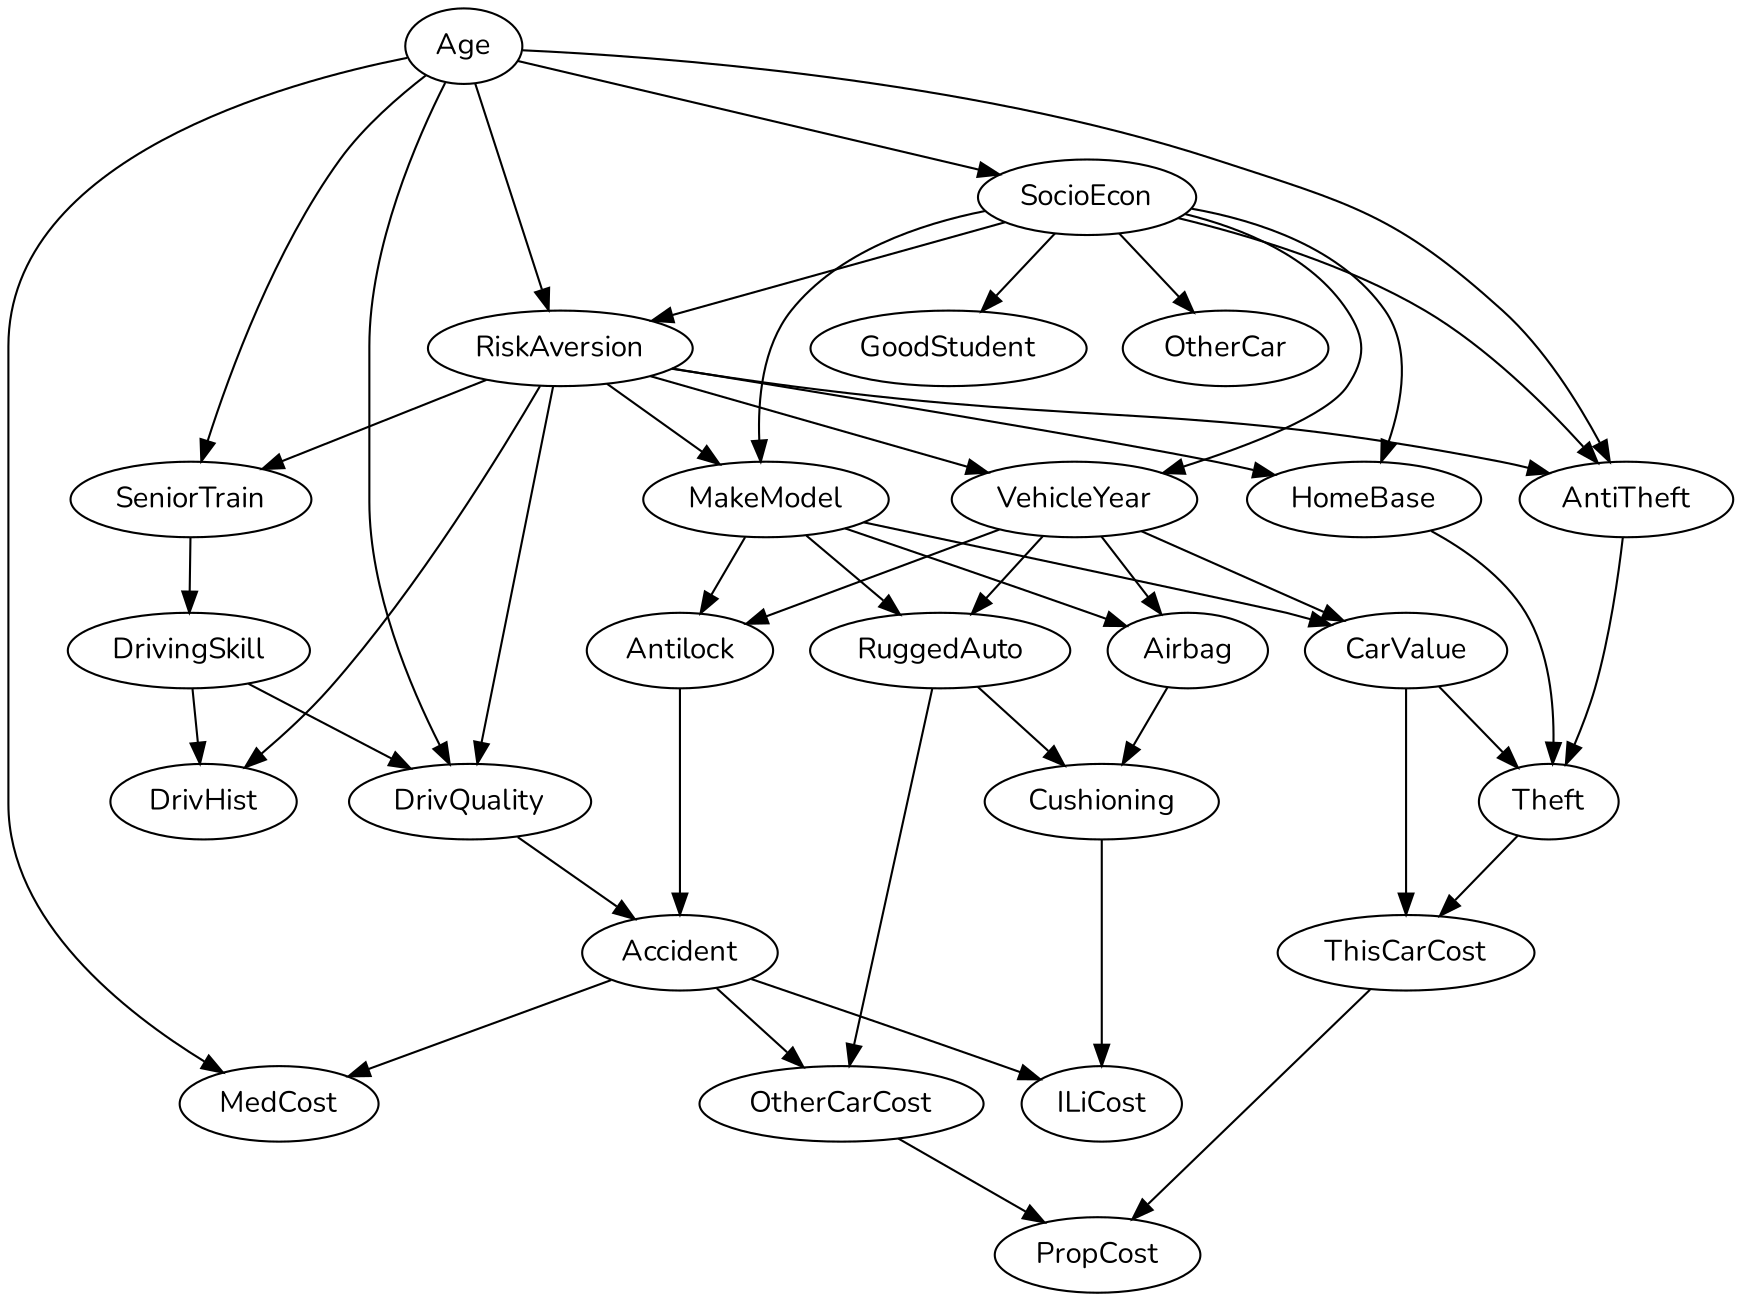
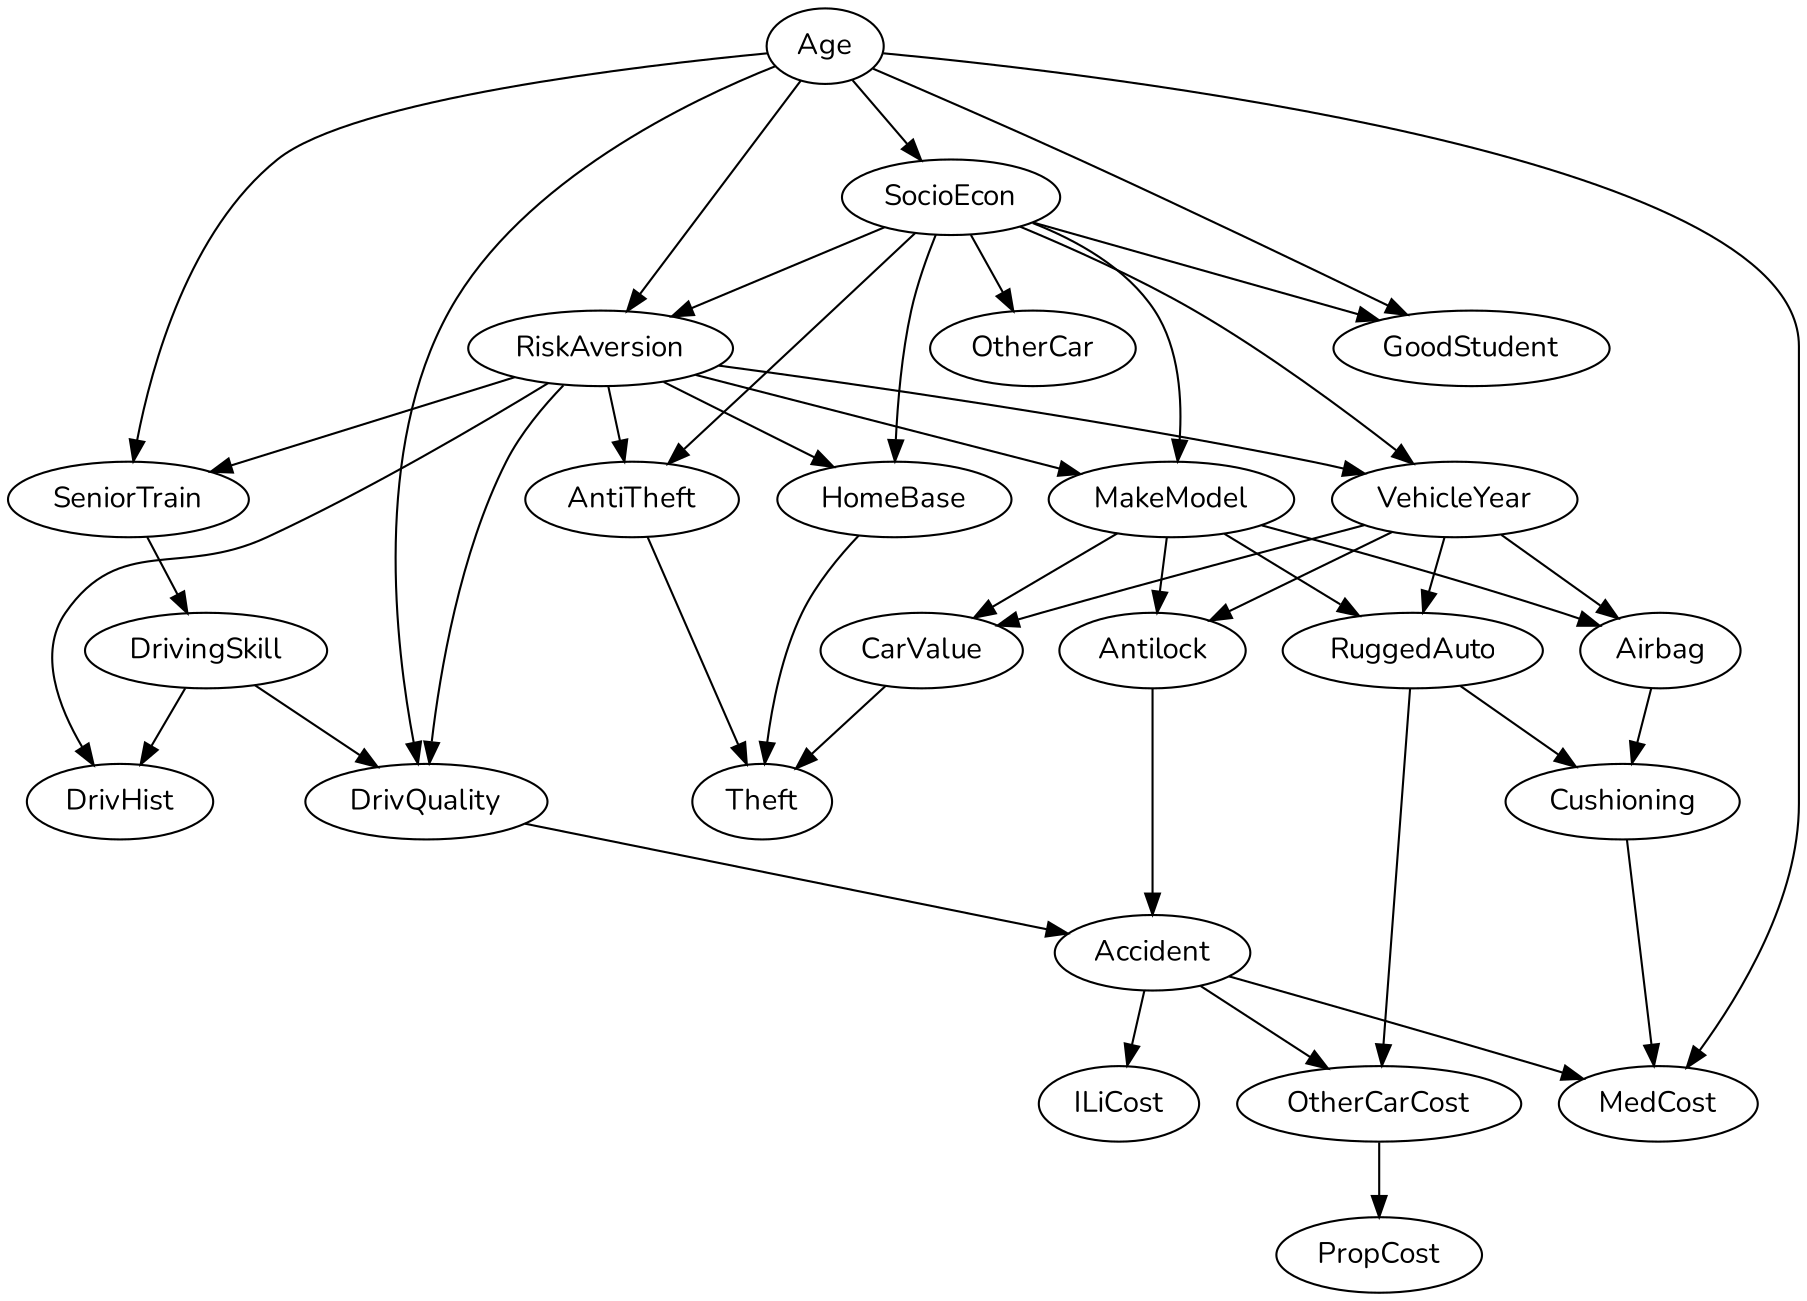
(1114, 131) -> (1132, 184)
(1102, 942) -> (1639, 942)
(1406, 953) -> none
